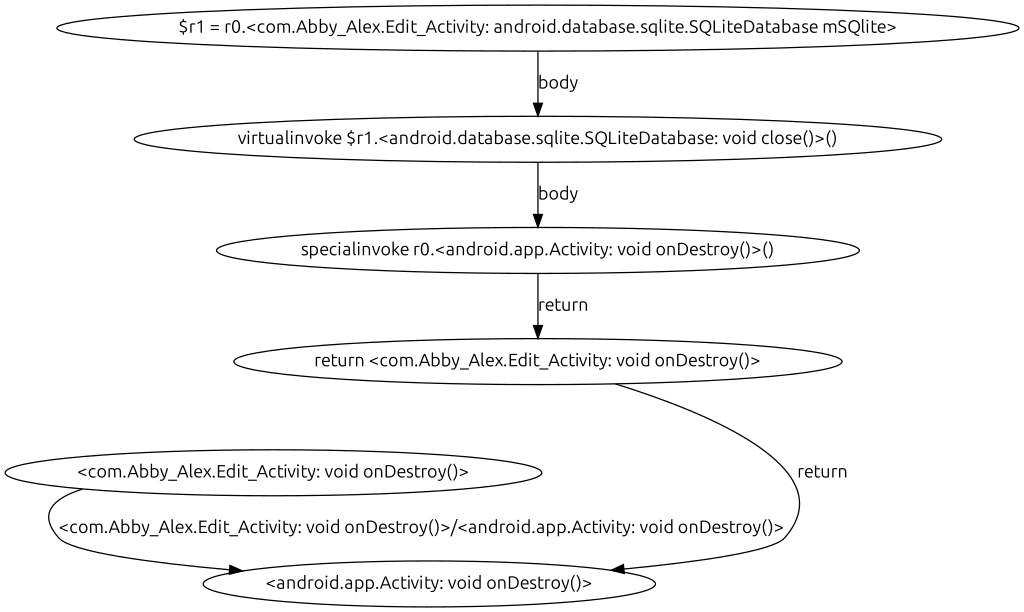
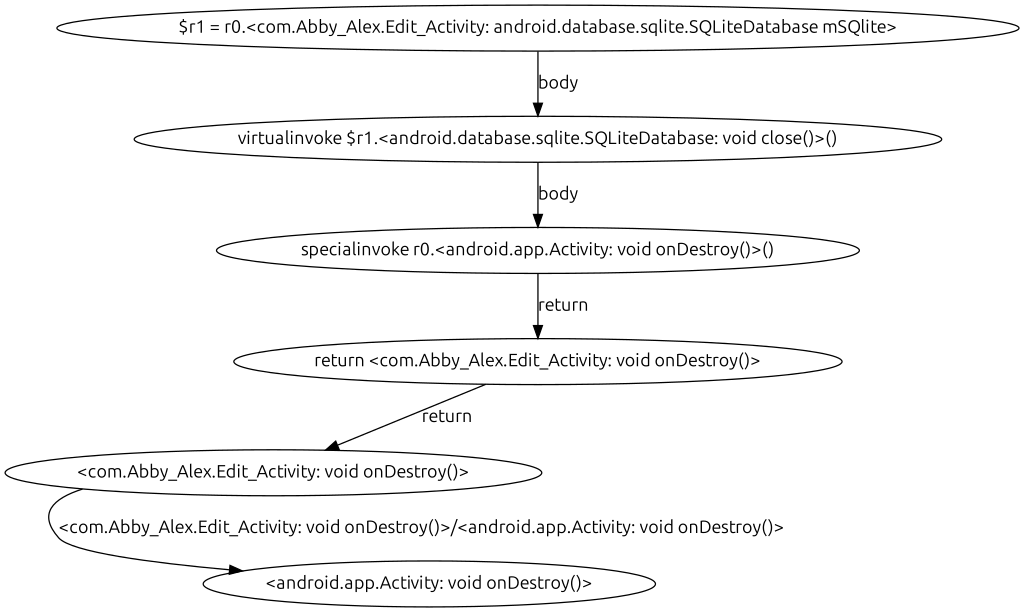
(797, 490) -> (412, 415)
